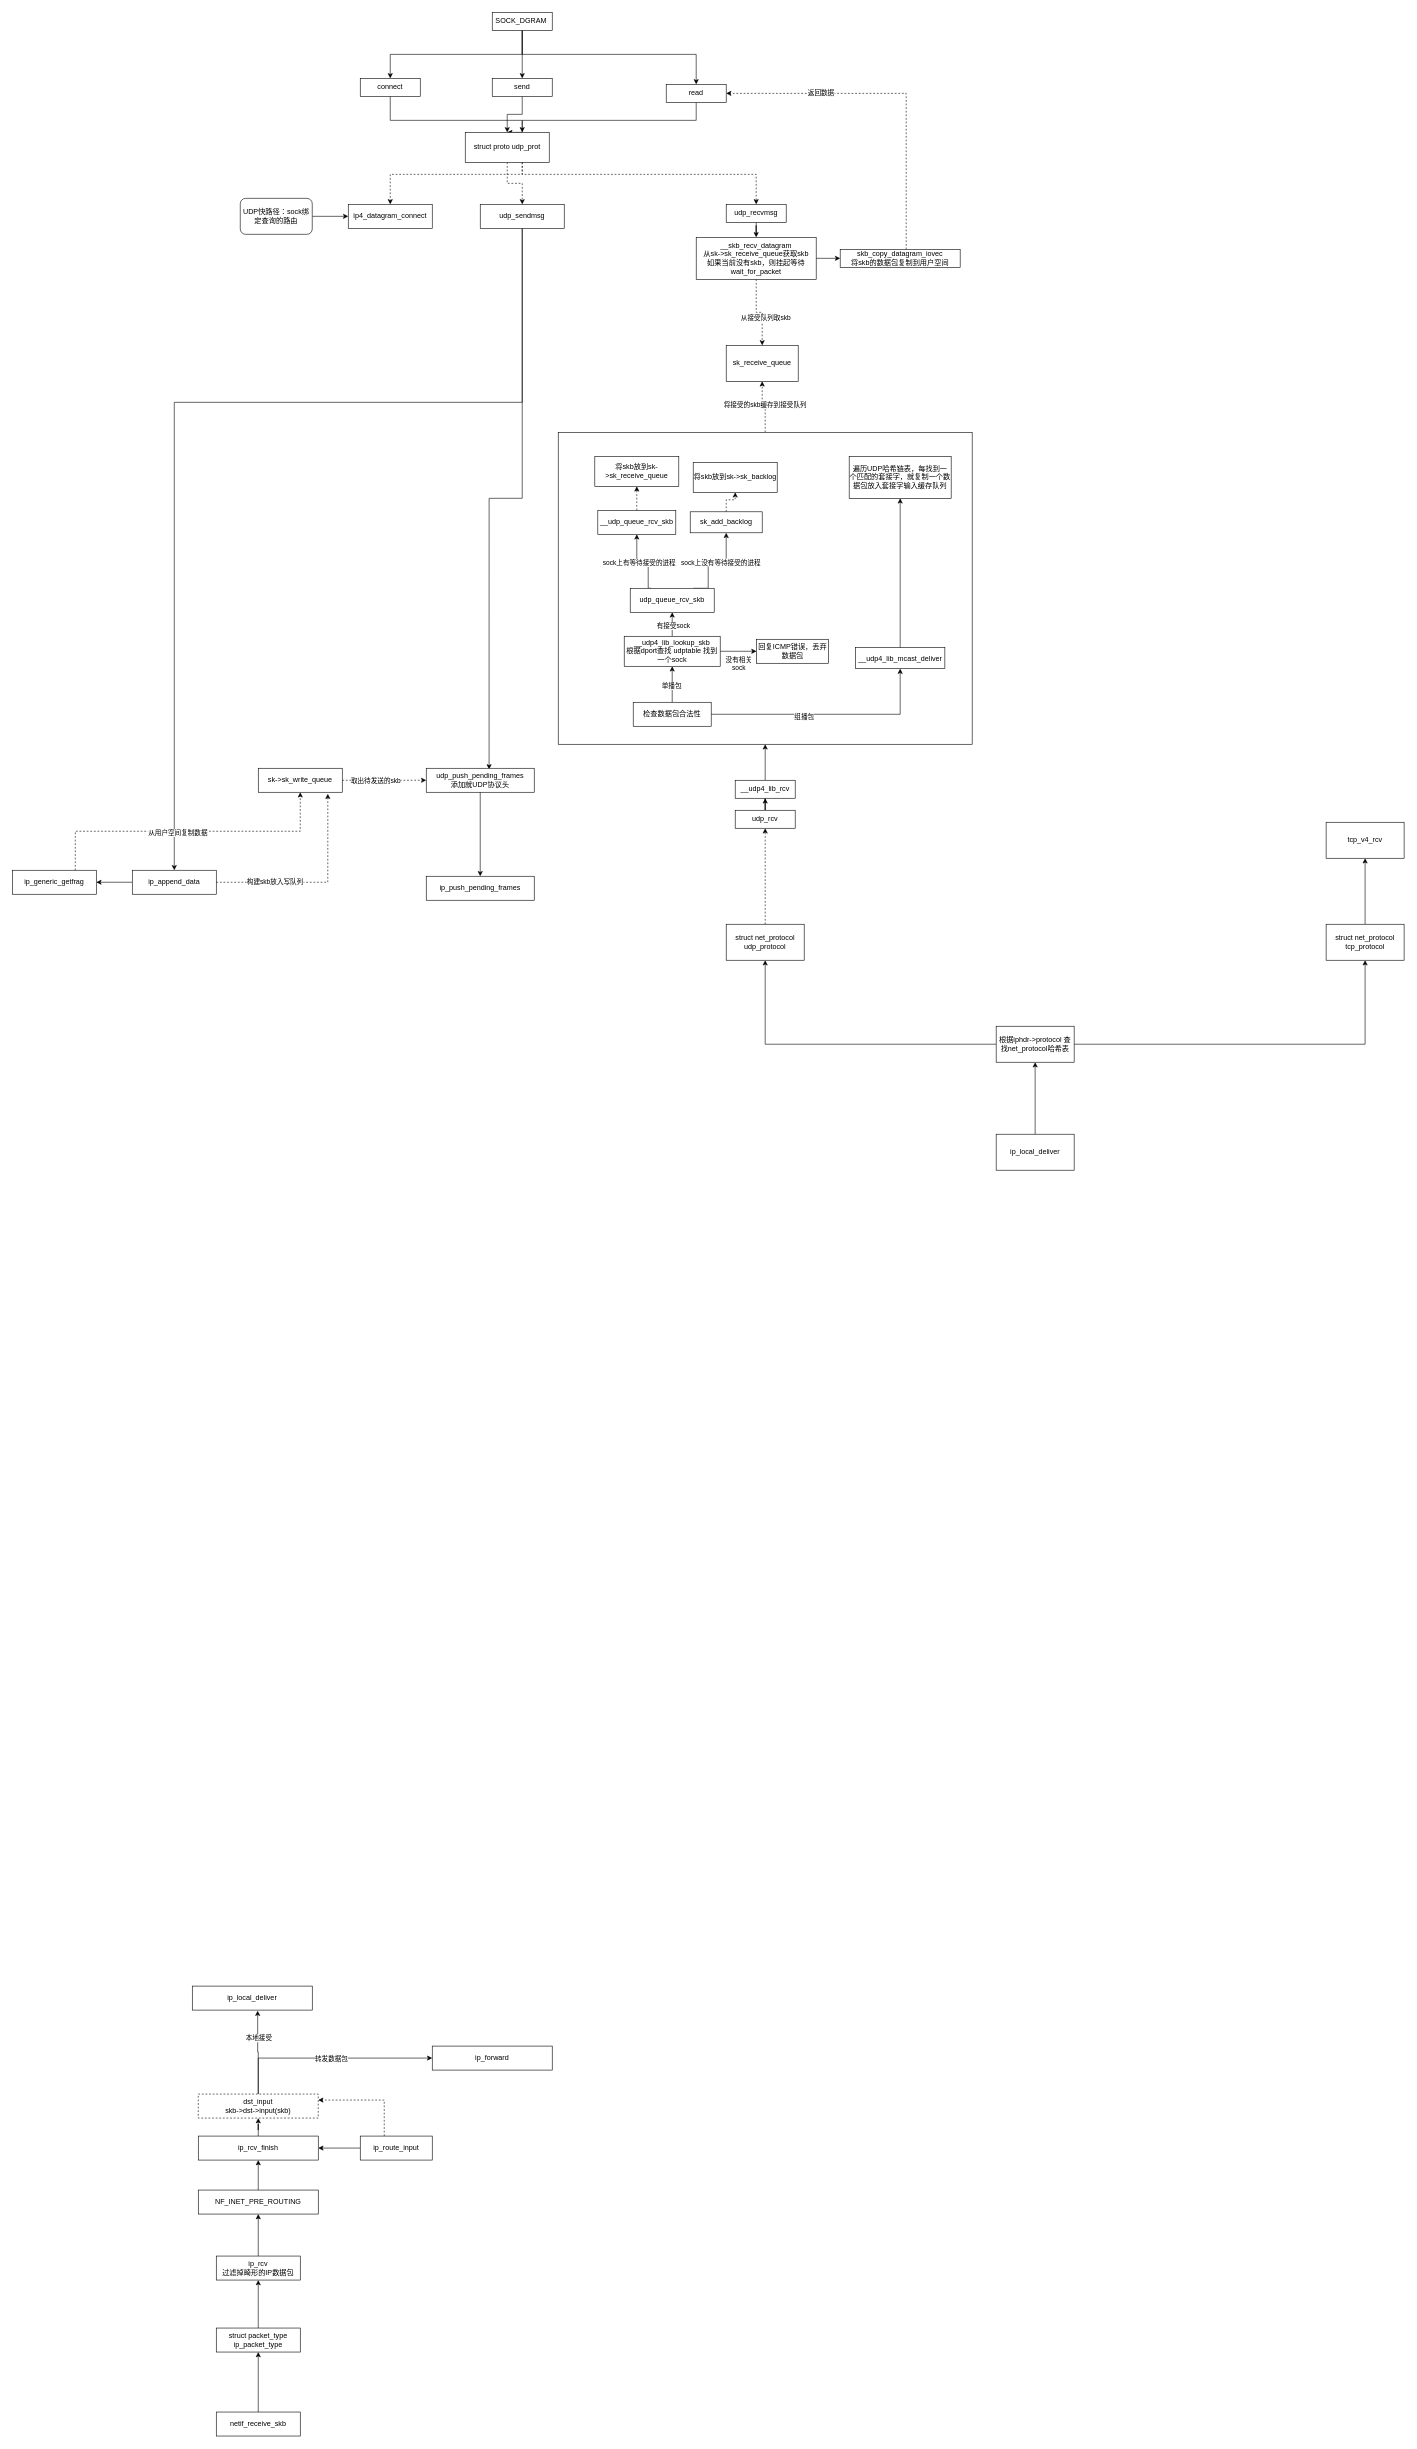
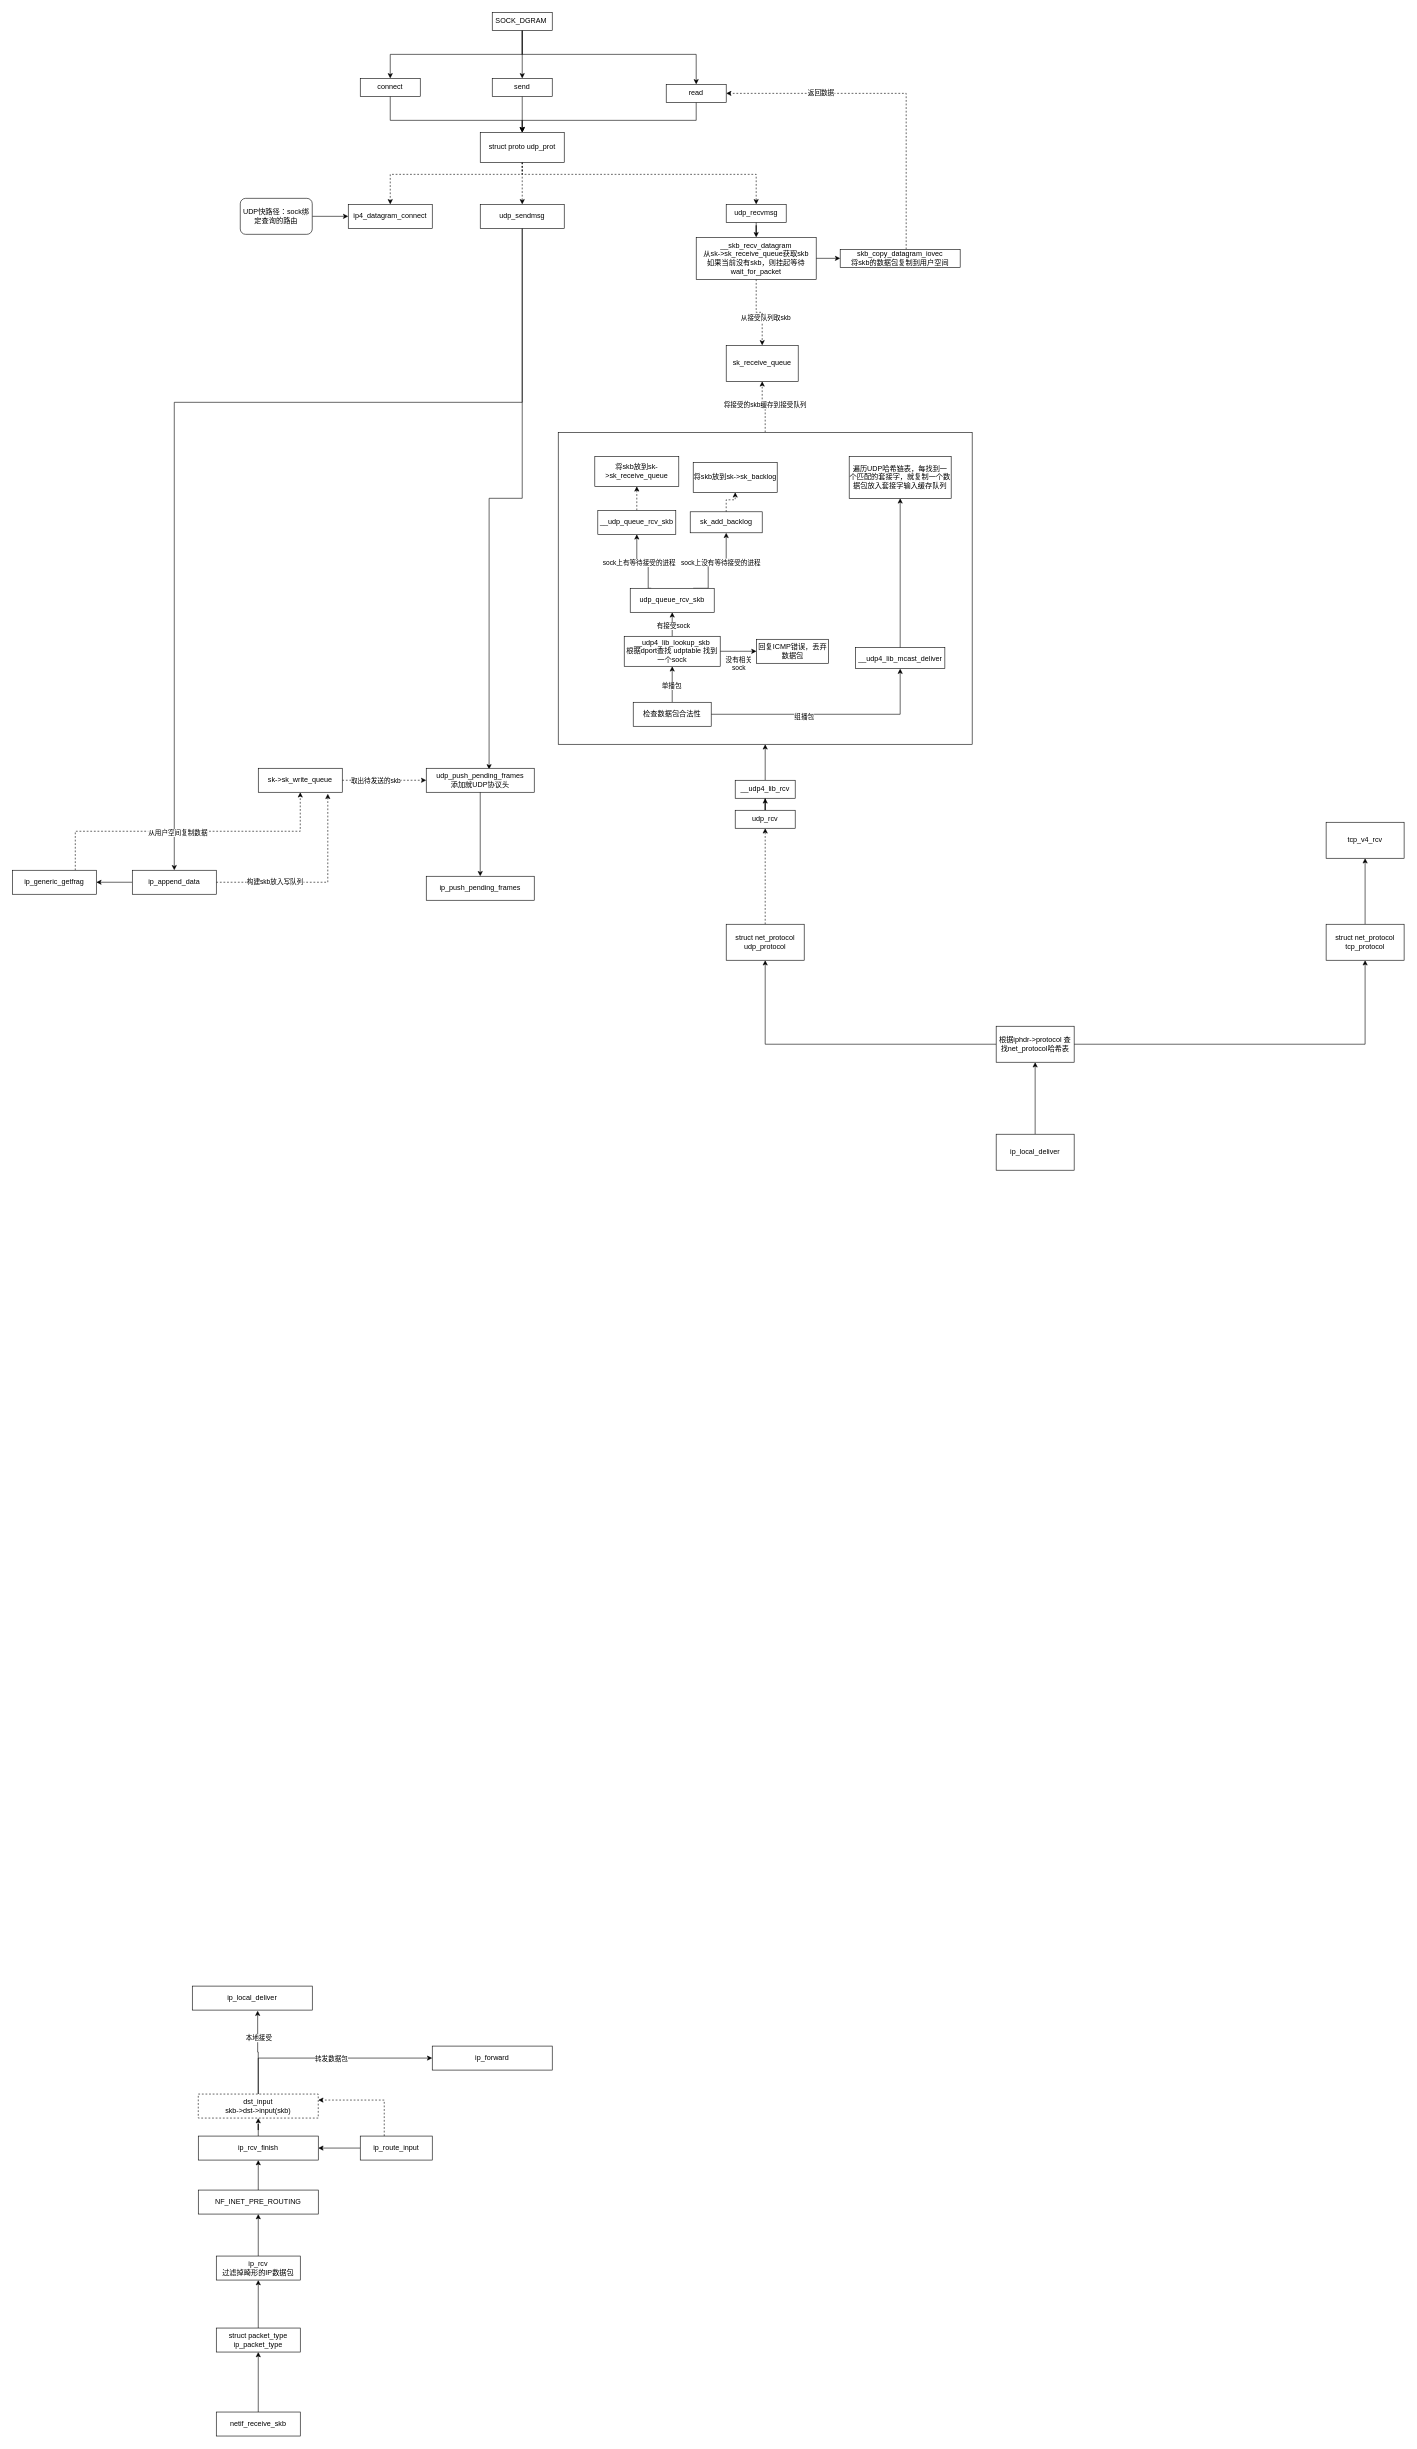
(507, 147) -> (522, 147)
